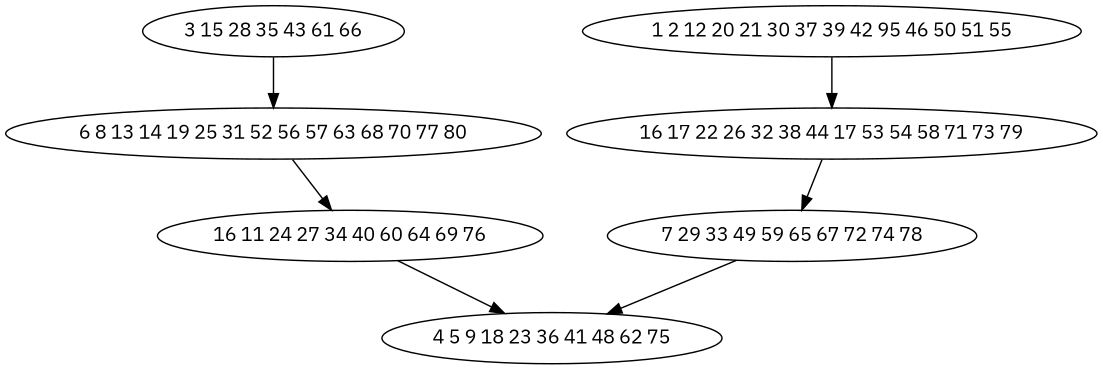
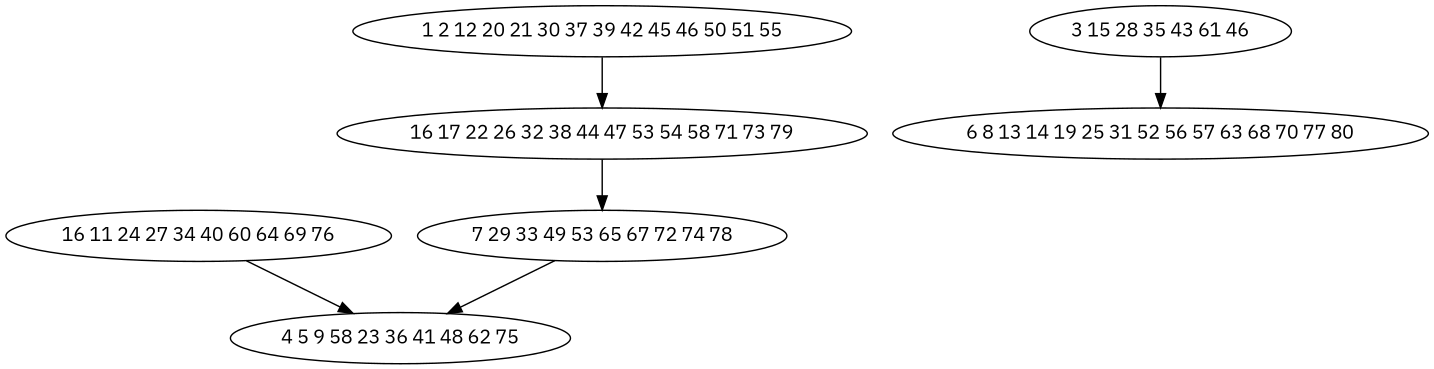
(273, 31) -> (1161, 31)
(832, 31) -> (602, 31)
(832, 134) -> (602, 134)
(308, 179) -> none
(792, 236) -> (602, 236)
(552, 338) -> (400, 338)
